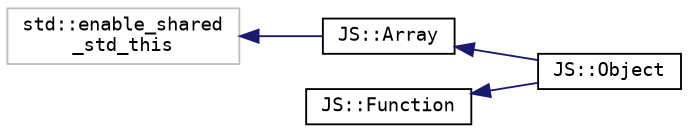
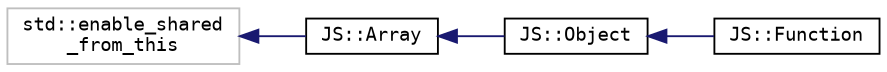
(123, 36) -> (123, 36)
(514, 87) -> (690, 36)
